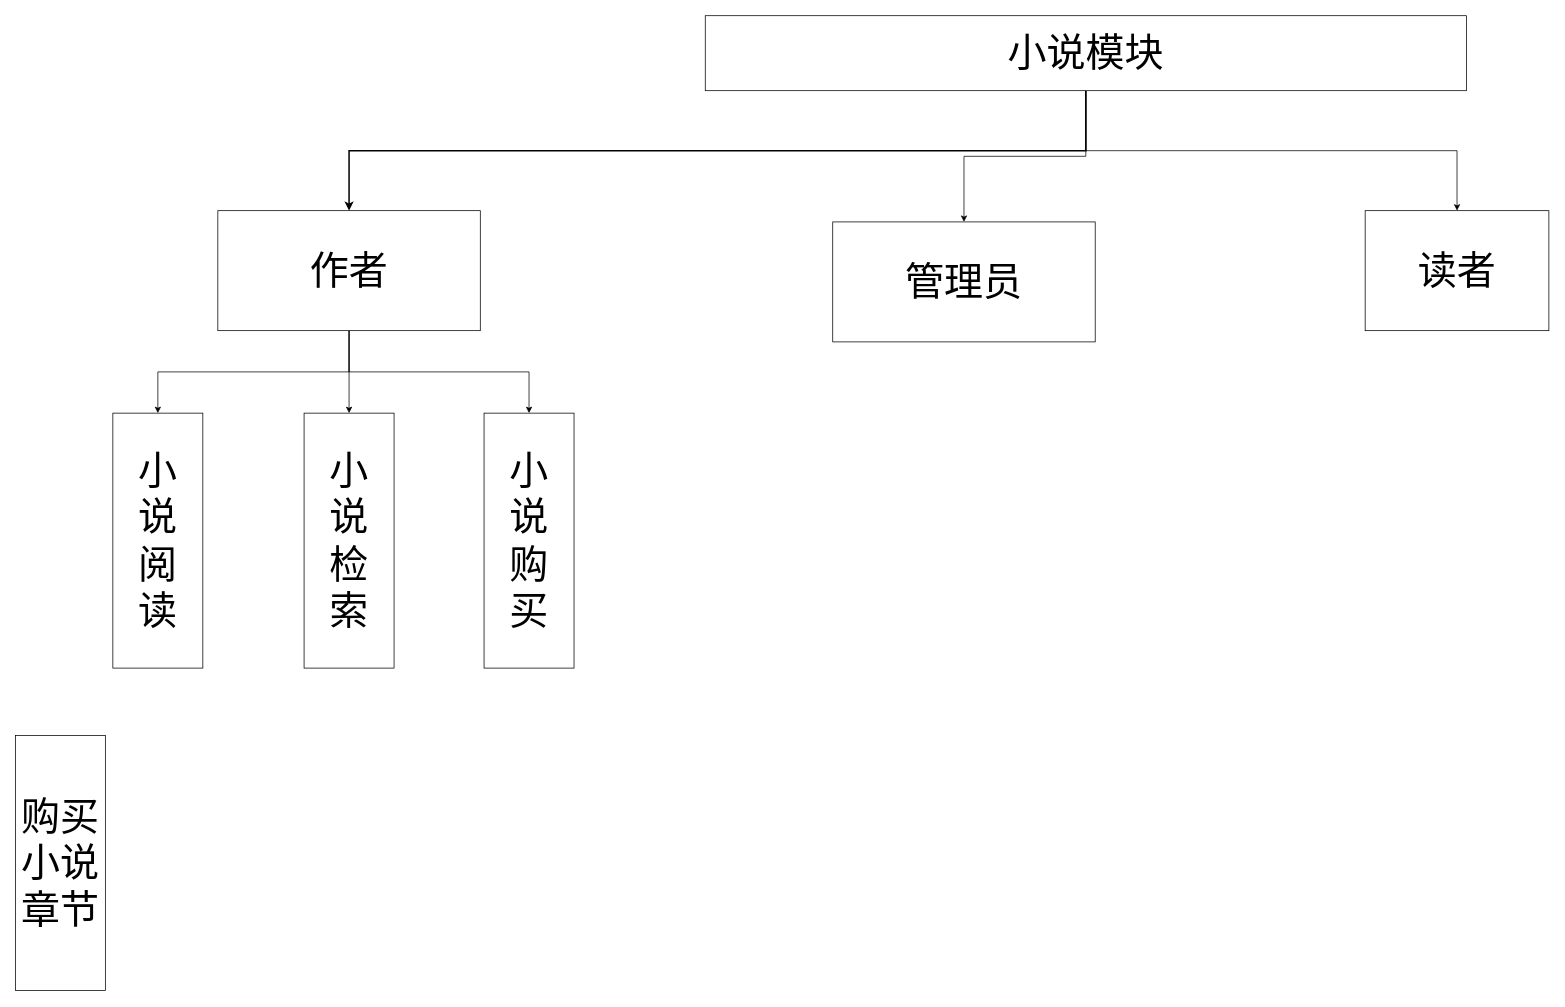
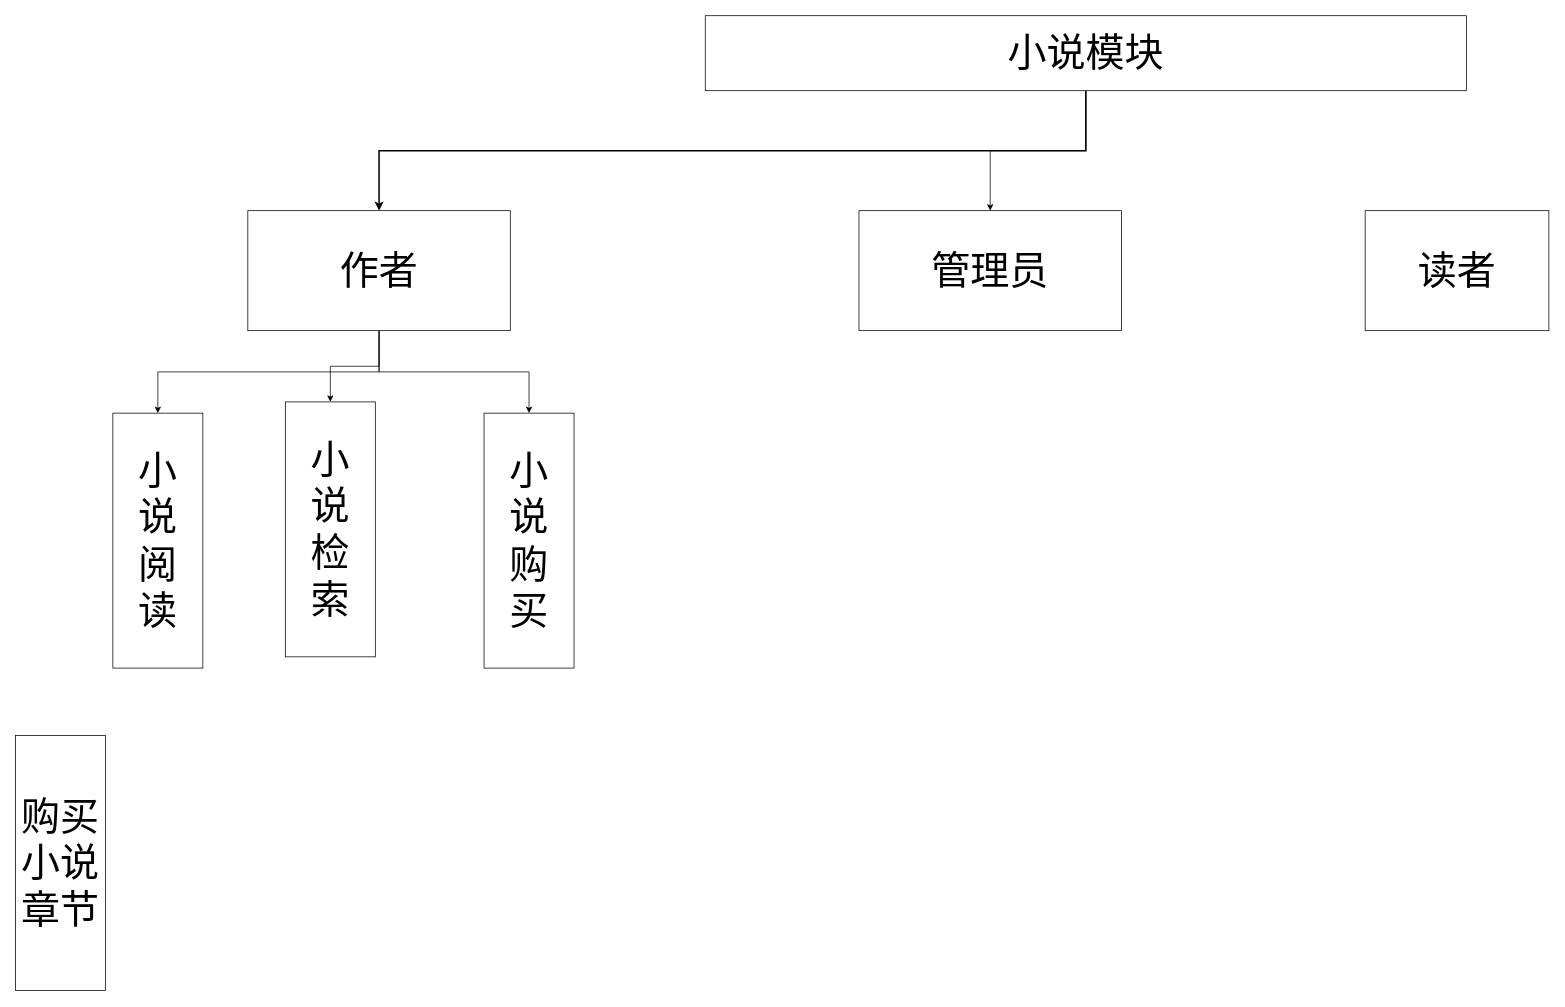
(1273, 150) -> none
(349, 270) -> (379, 270)
(964, 282) -> (990, 270)
(349, 540) -> (330, 529)
